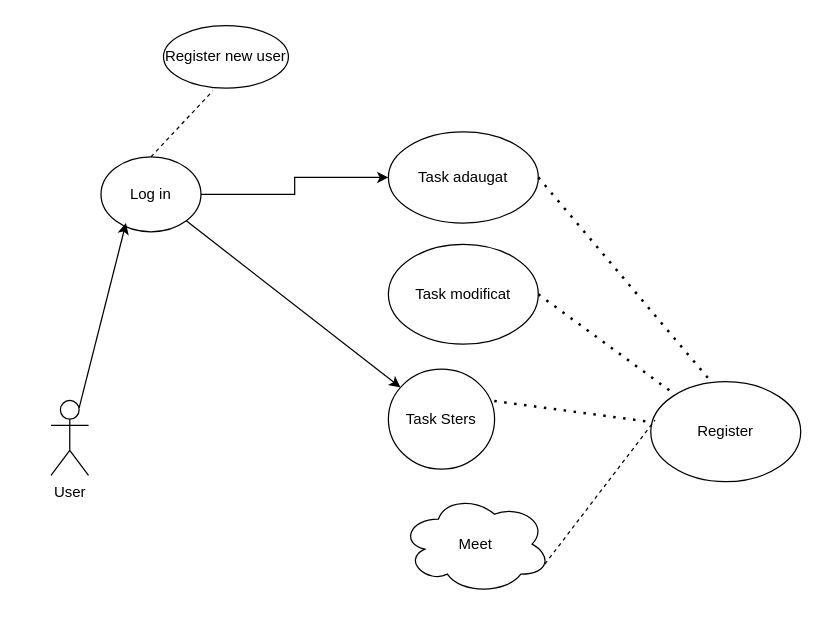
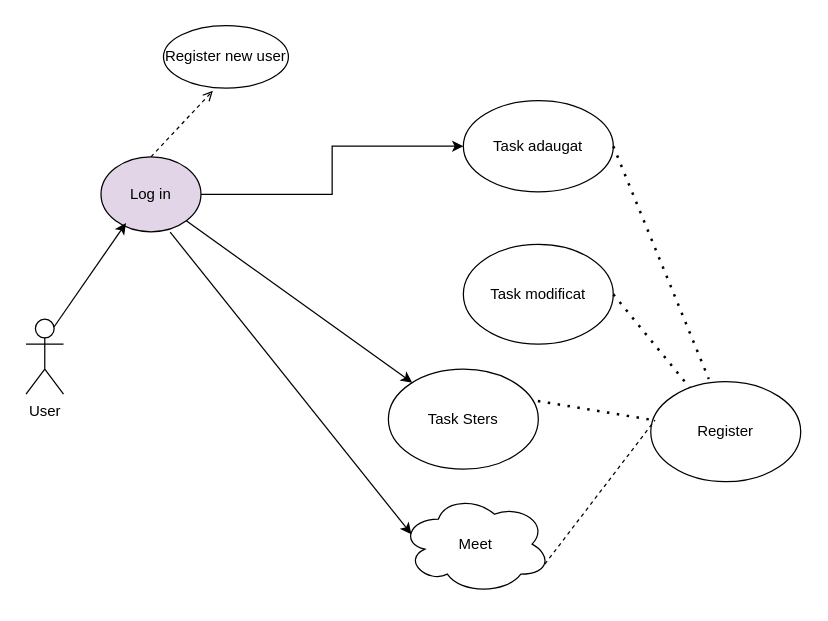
(210, 94) -> (209, 95)
(463, 178) -> (538, 146)
(151, 194) -> (151, 194)
(463, 294) -> (538, 294)
none -> (288, 380)
(441, 419) -> (463, 419)
(69, 438) -> (44, 357)
